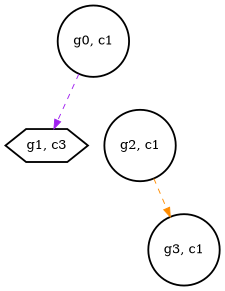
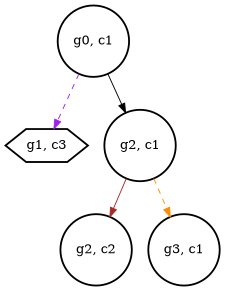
none -> (115, 89)
none -> (96, 250)
